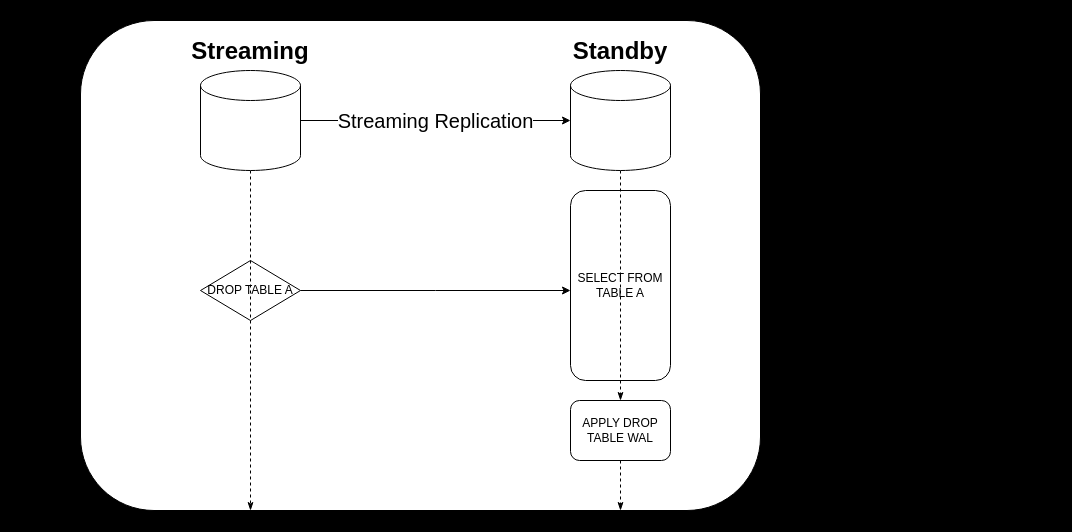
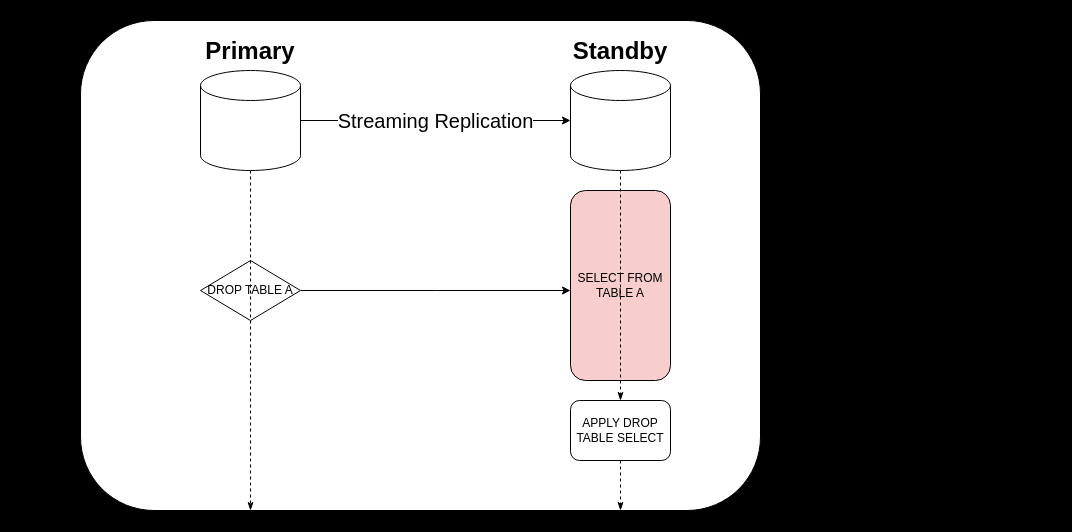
(251, 45) -> (251, 45)
(621, 286) -> (621, 286)
(621, 431) -> (621, 431)
